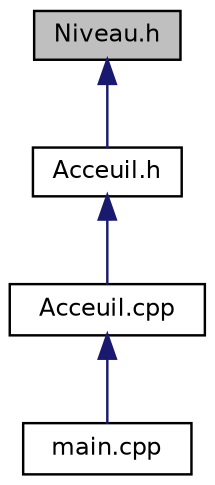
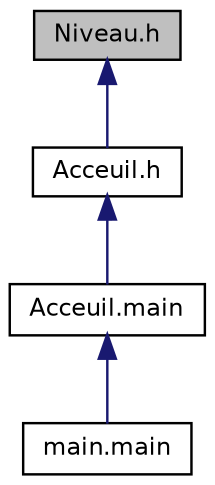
(107, 310) -> (107, 310)
(107, 449) -> (107, 449)
